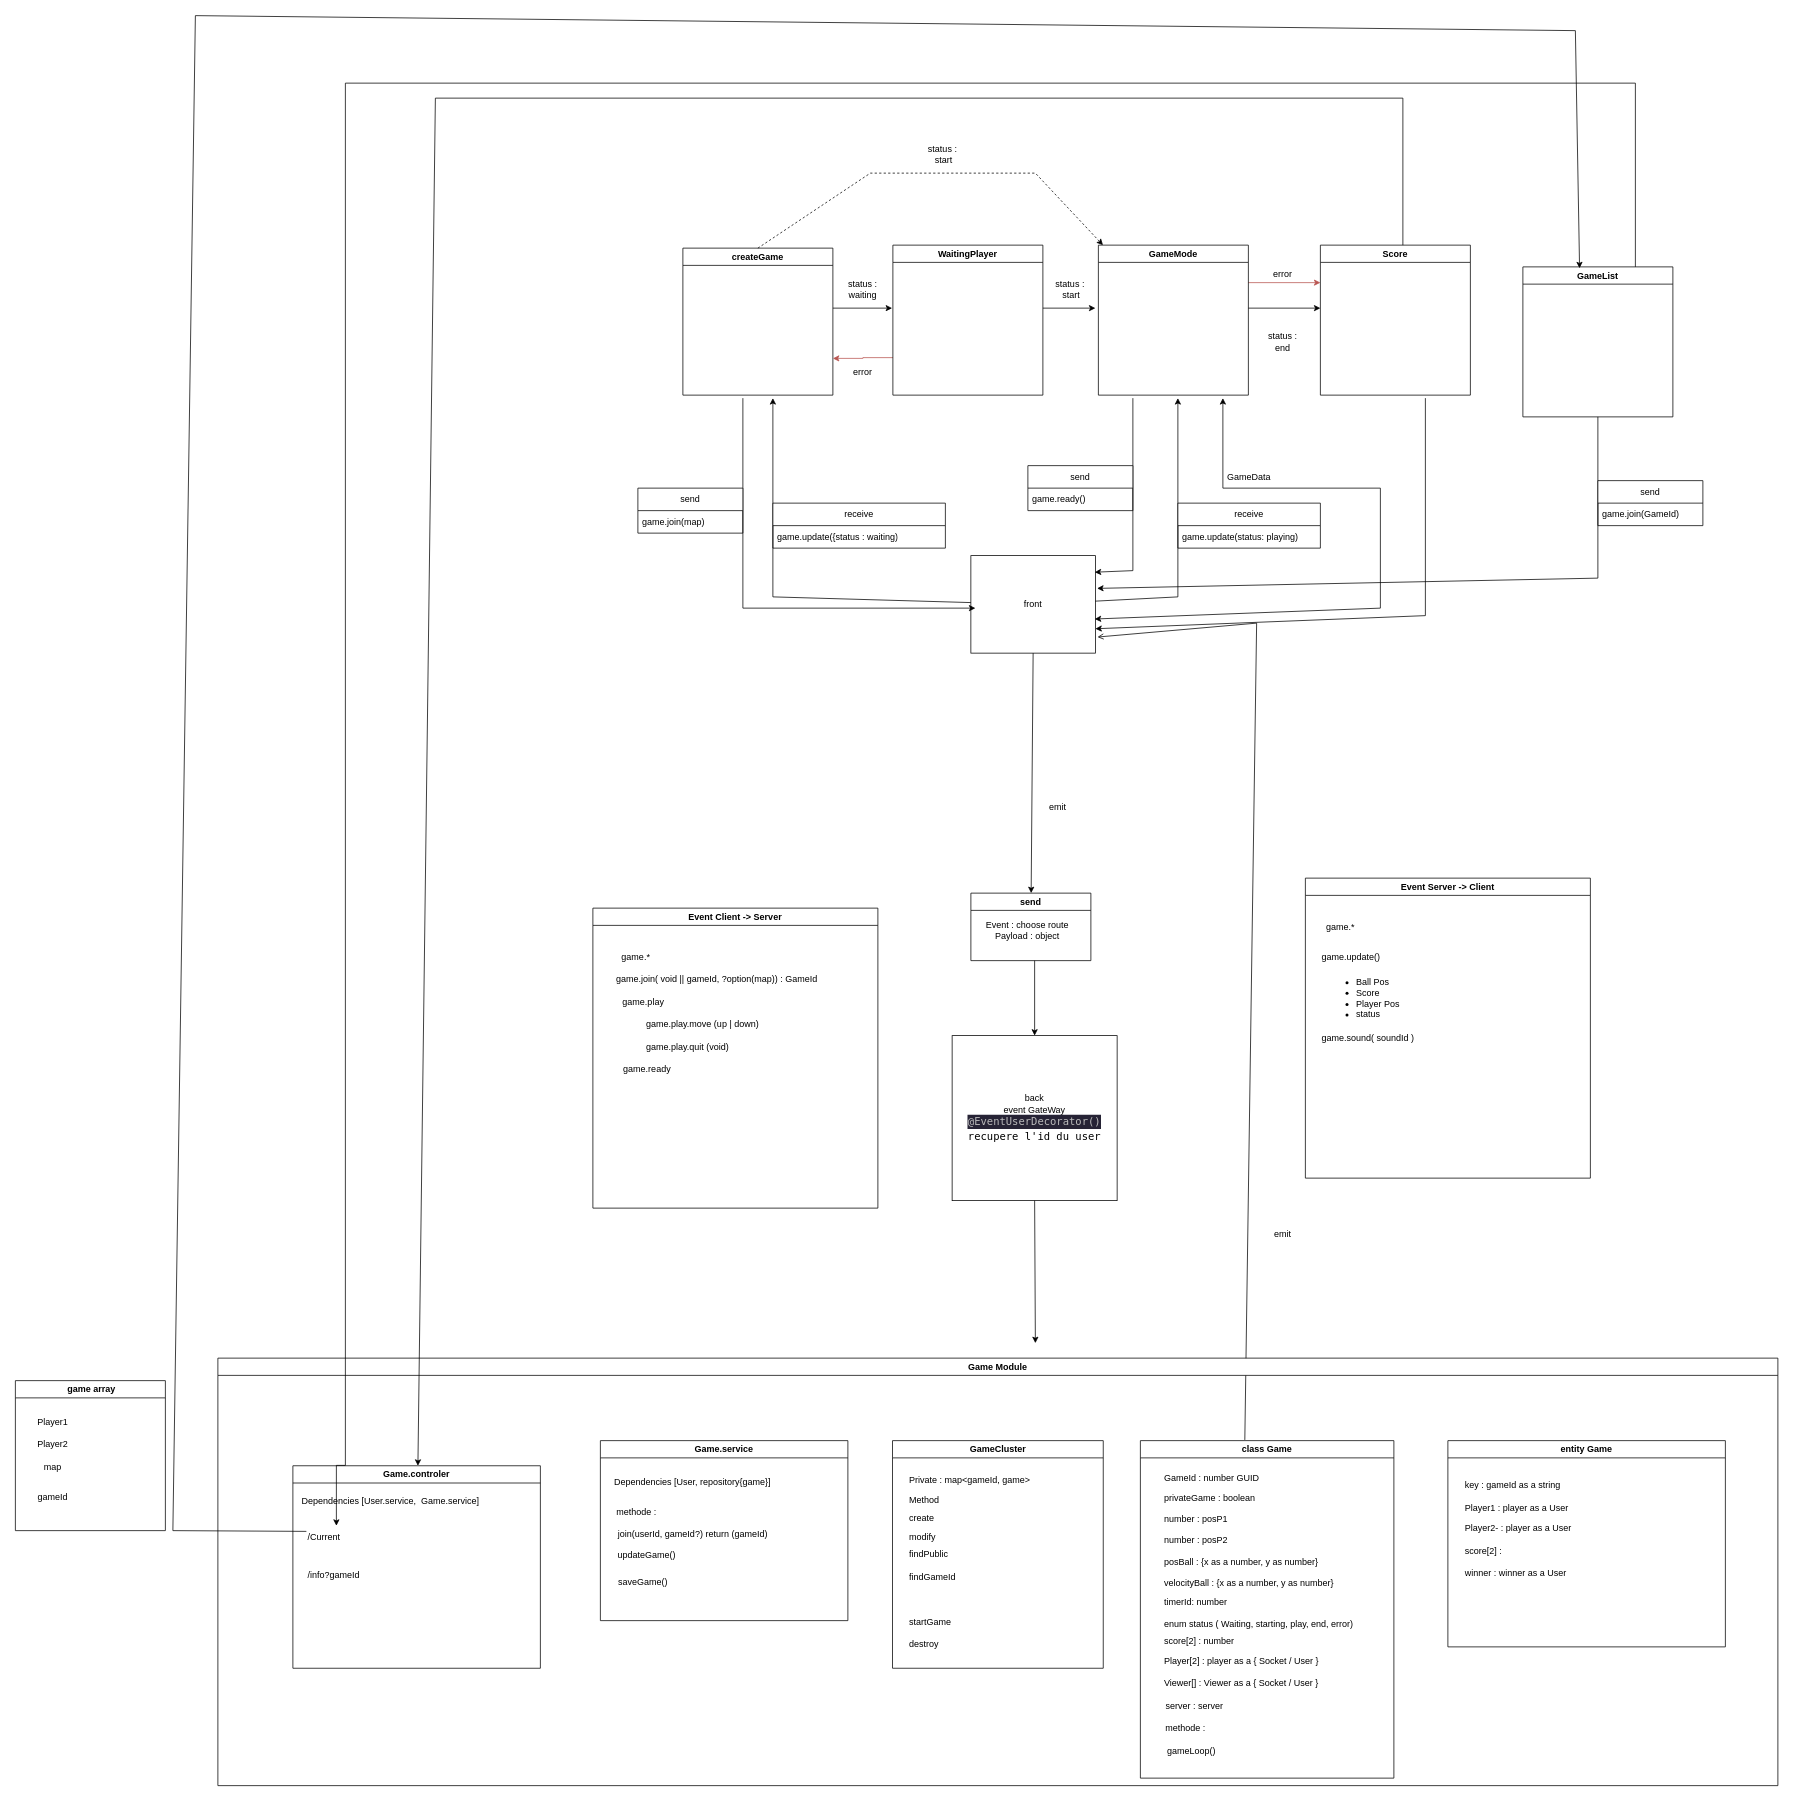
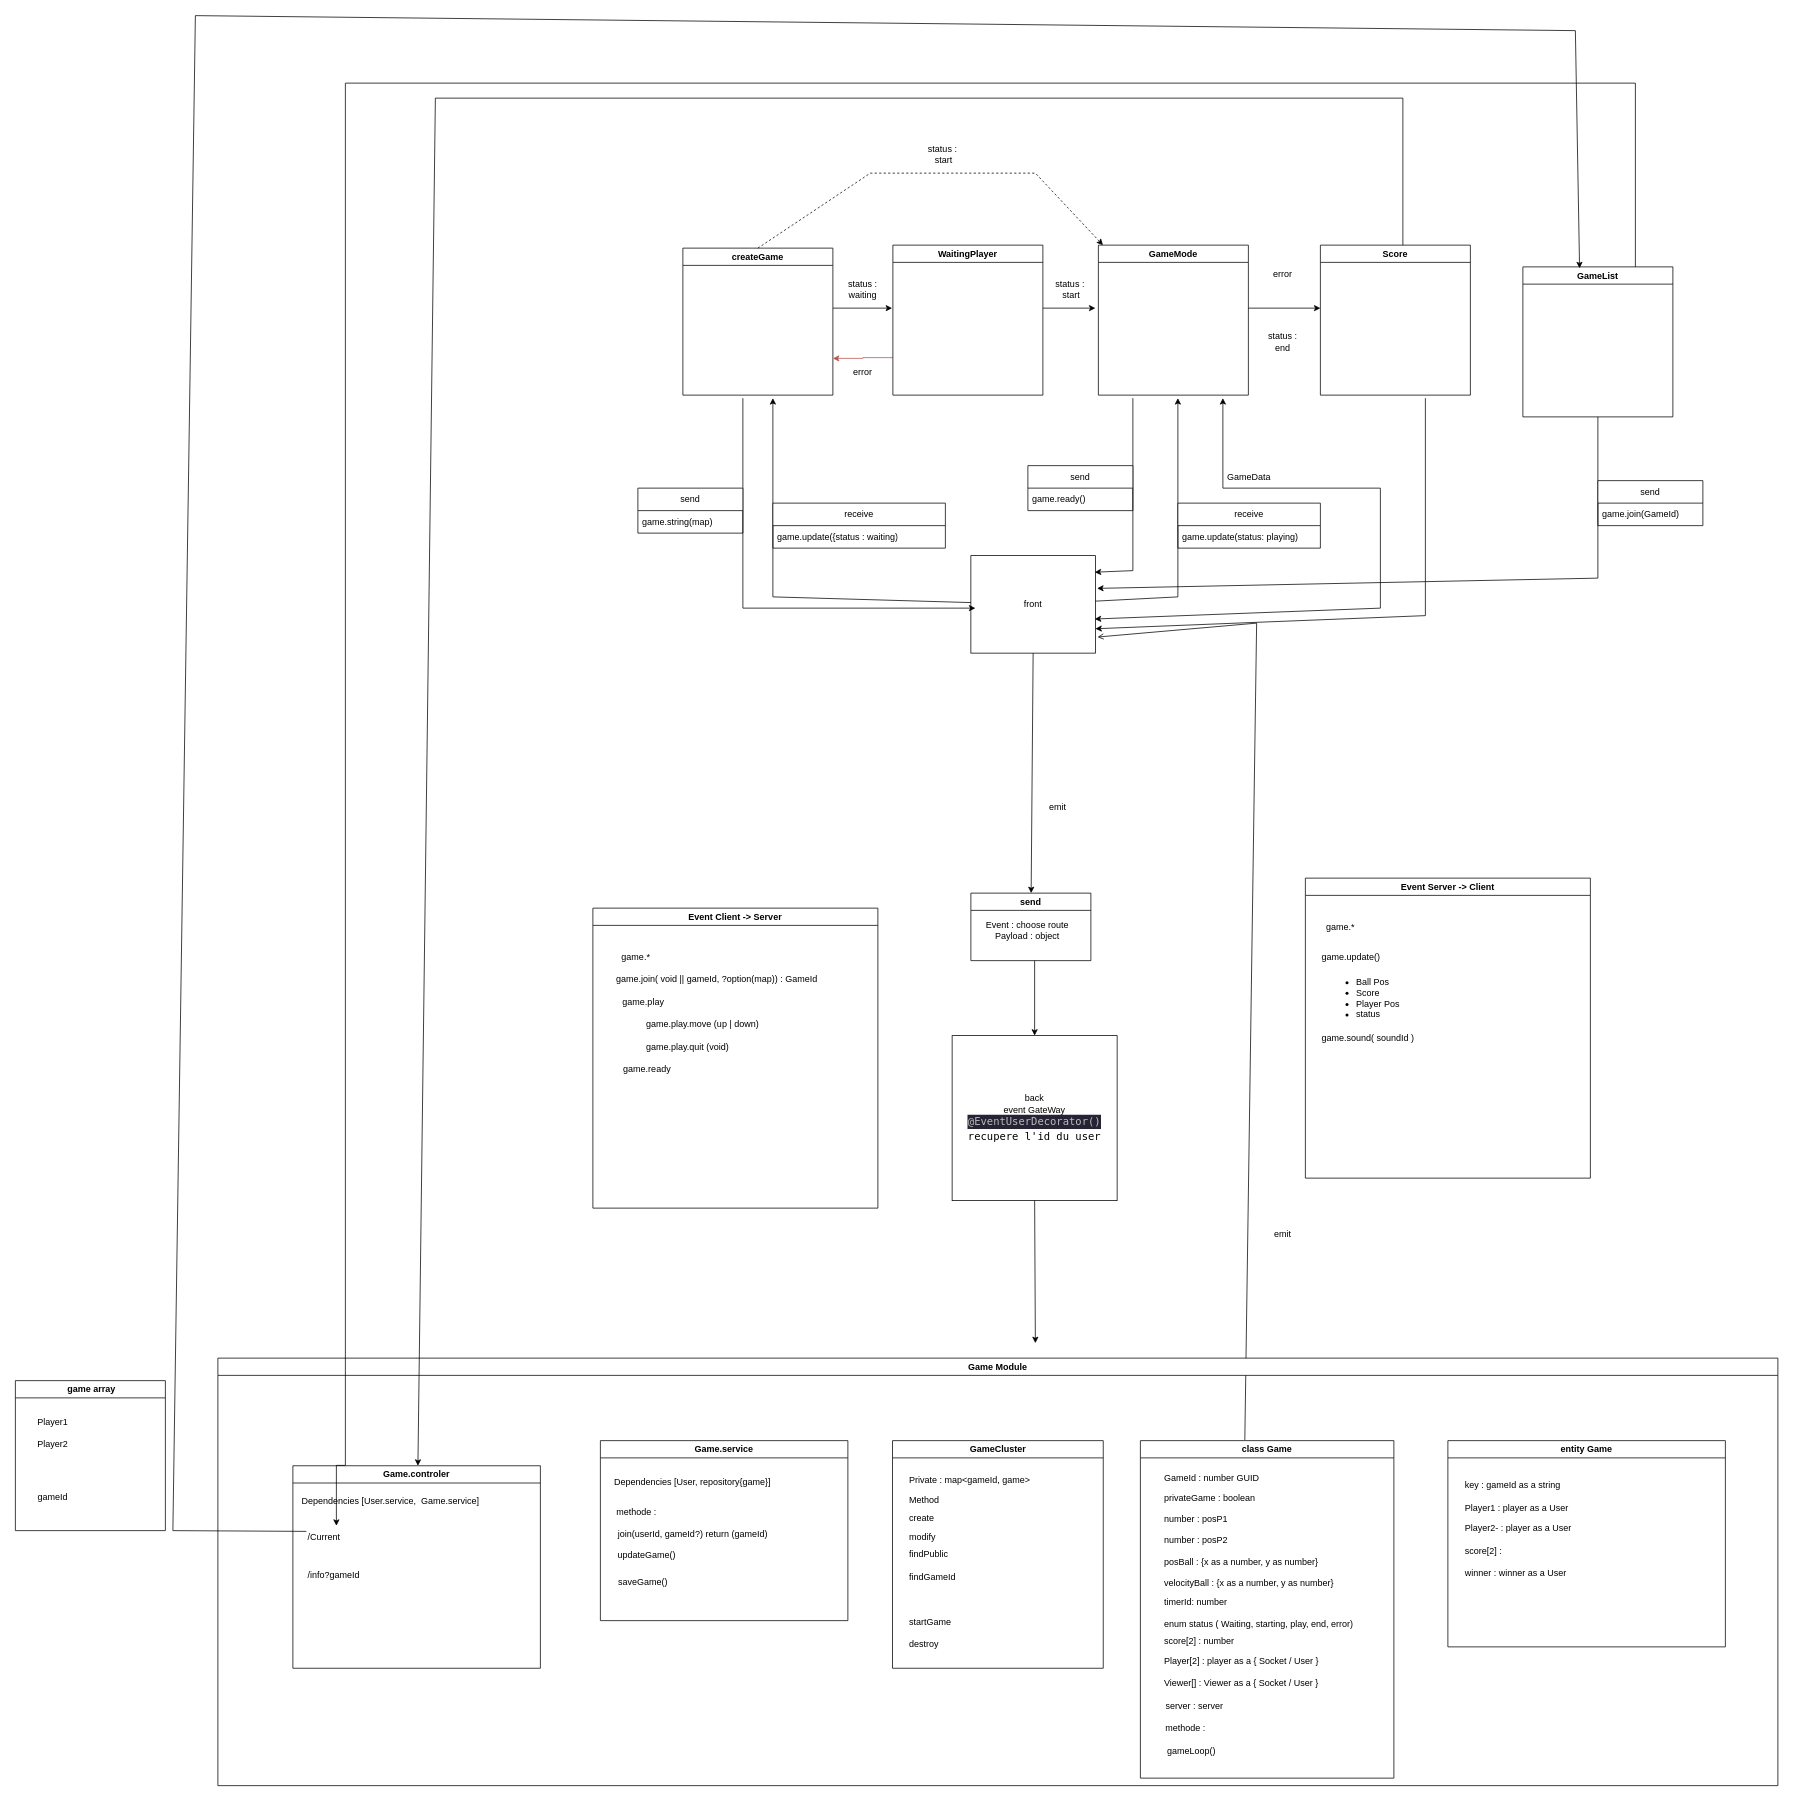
(1282, 282) -> none
(675, 522) -> (680, 522)
(53, 1467) -> none
